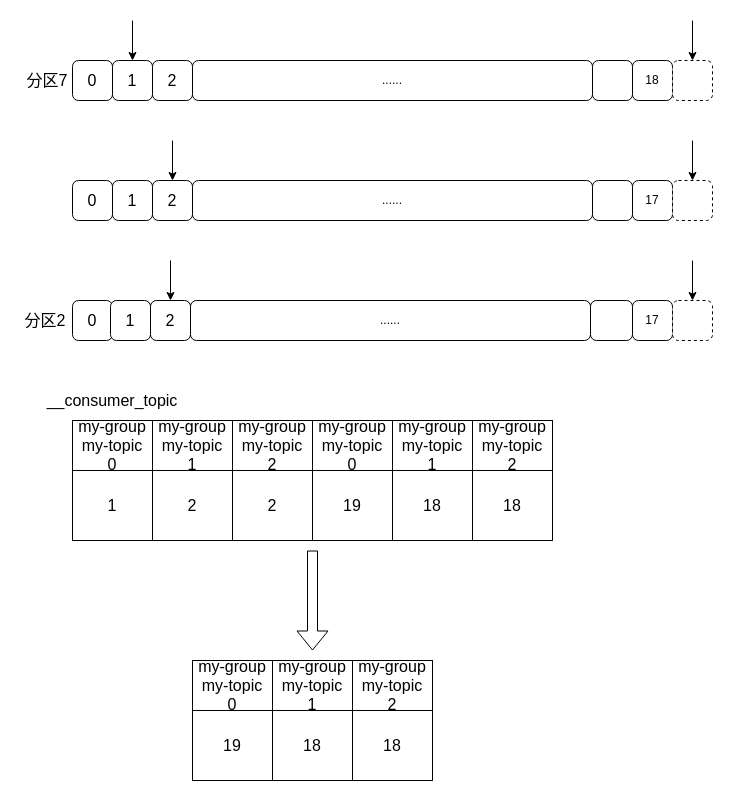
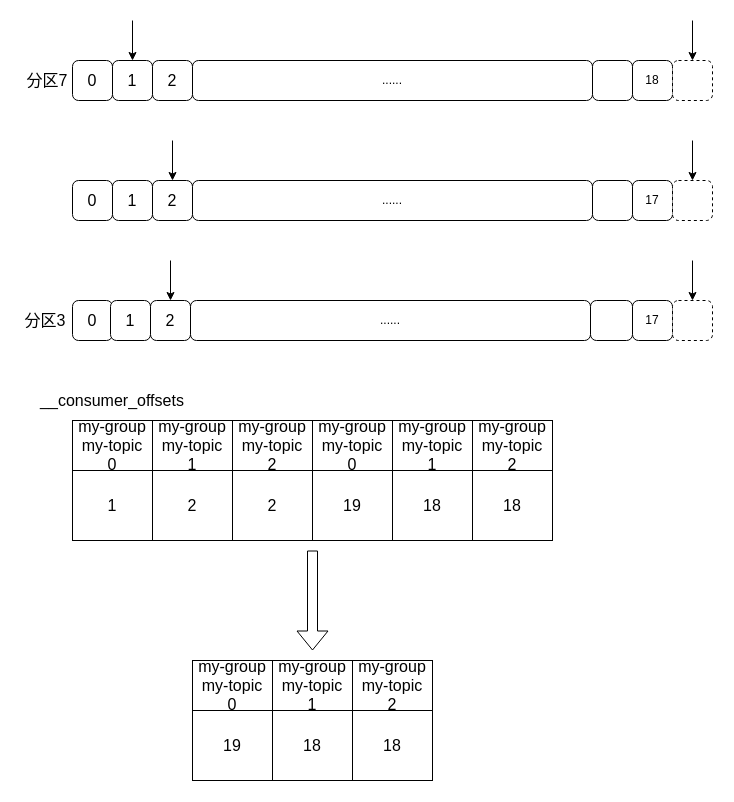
(46, 321) -> (46, 321)
(113, 401) -> (113, 401)
